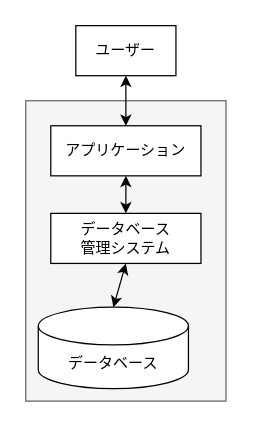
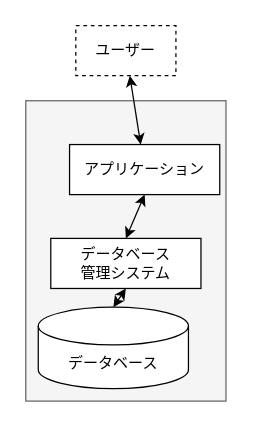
(126, 51) -> (126, 51)
(126, 151) -> (144, 169)
(126, 238) -> (126, 263)
